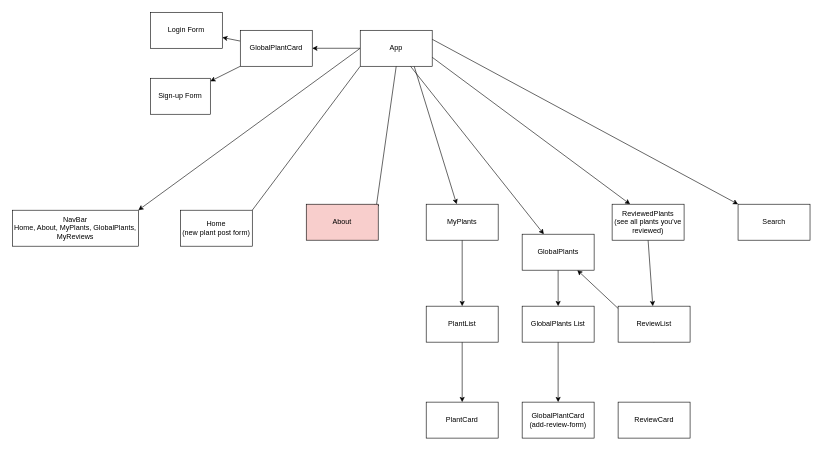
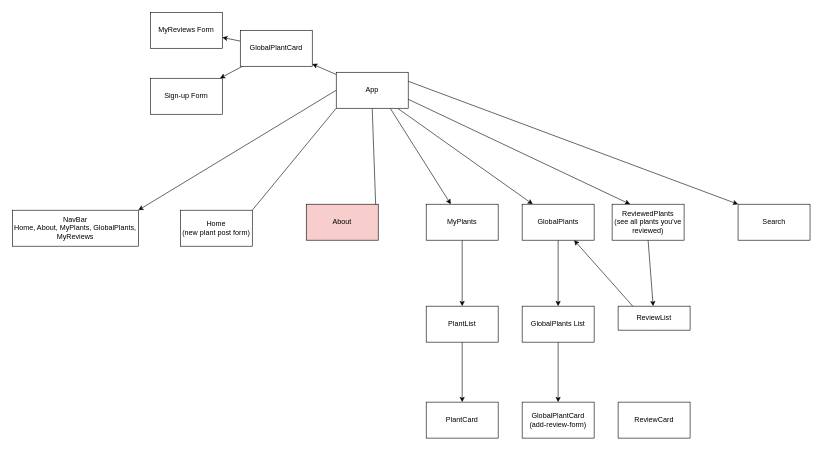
(186, 30) -> (186, 30)
(396, 48) -> (372, 90)
(180, 96) -> (186, 96)
(558, 252) -> (558, 222)
(654, 324) -> (654, 318)
